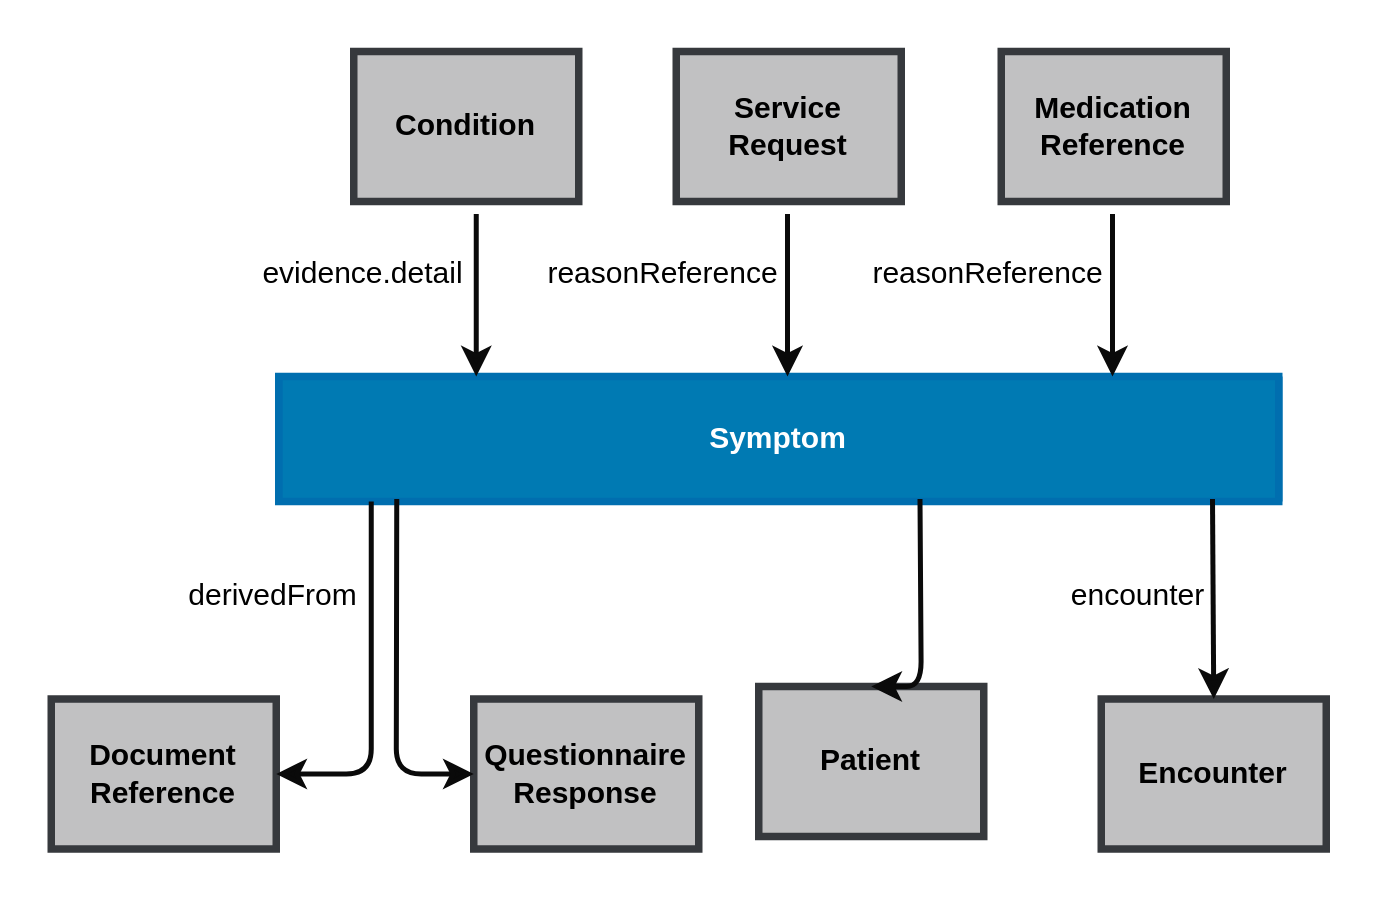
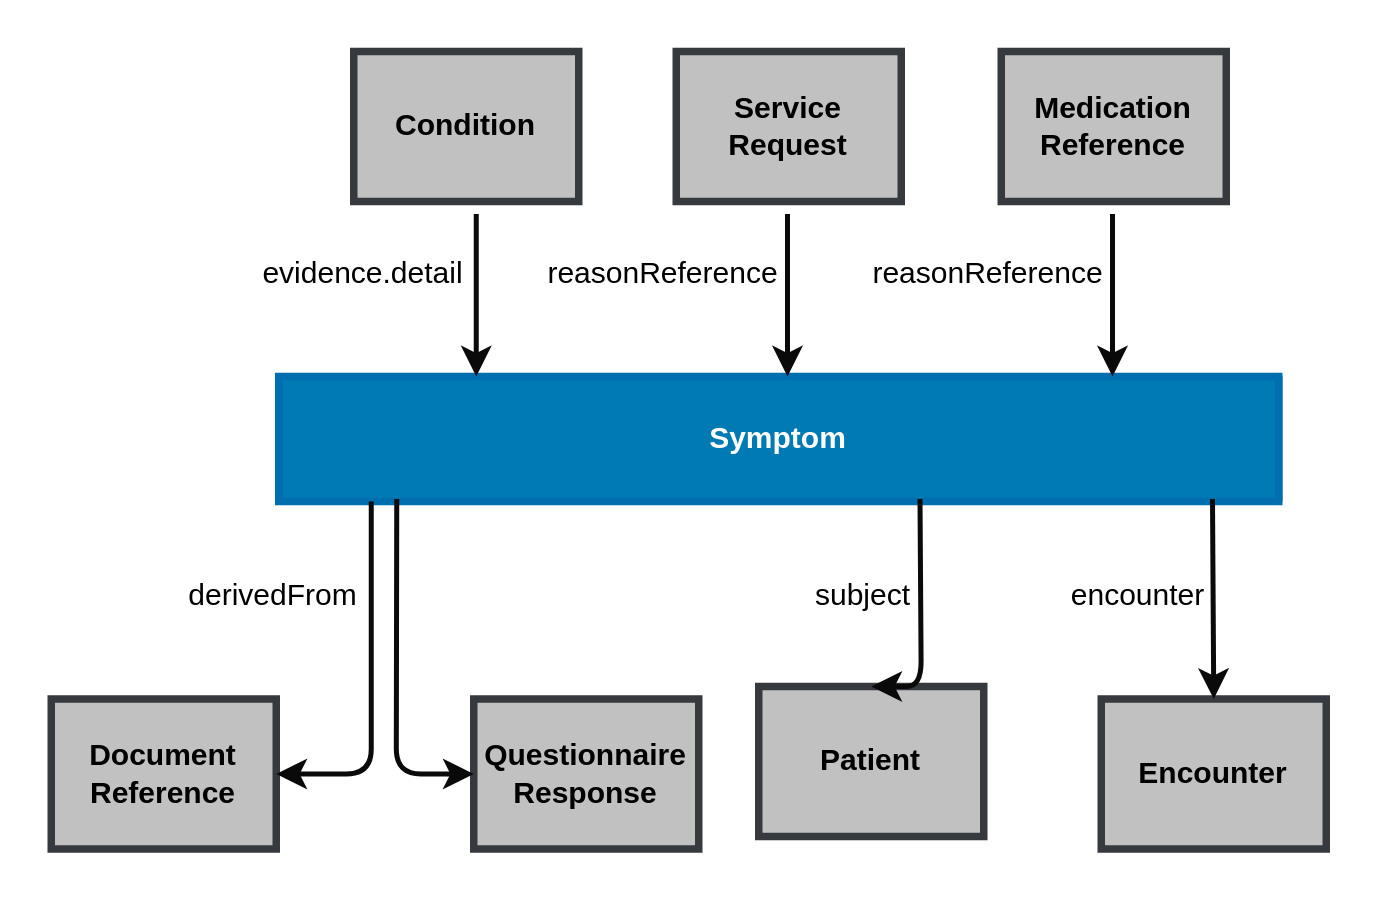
none -> (864, 599)
